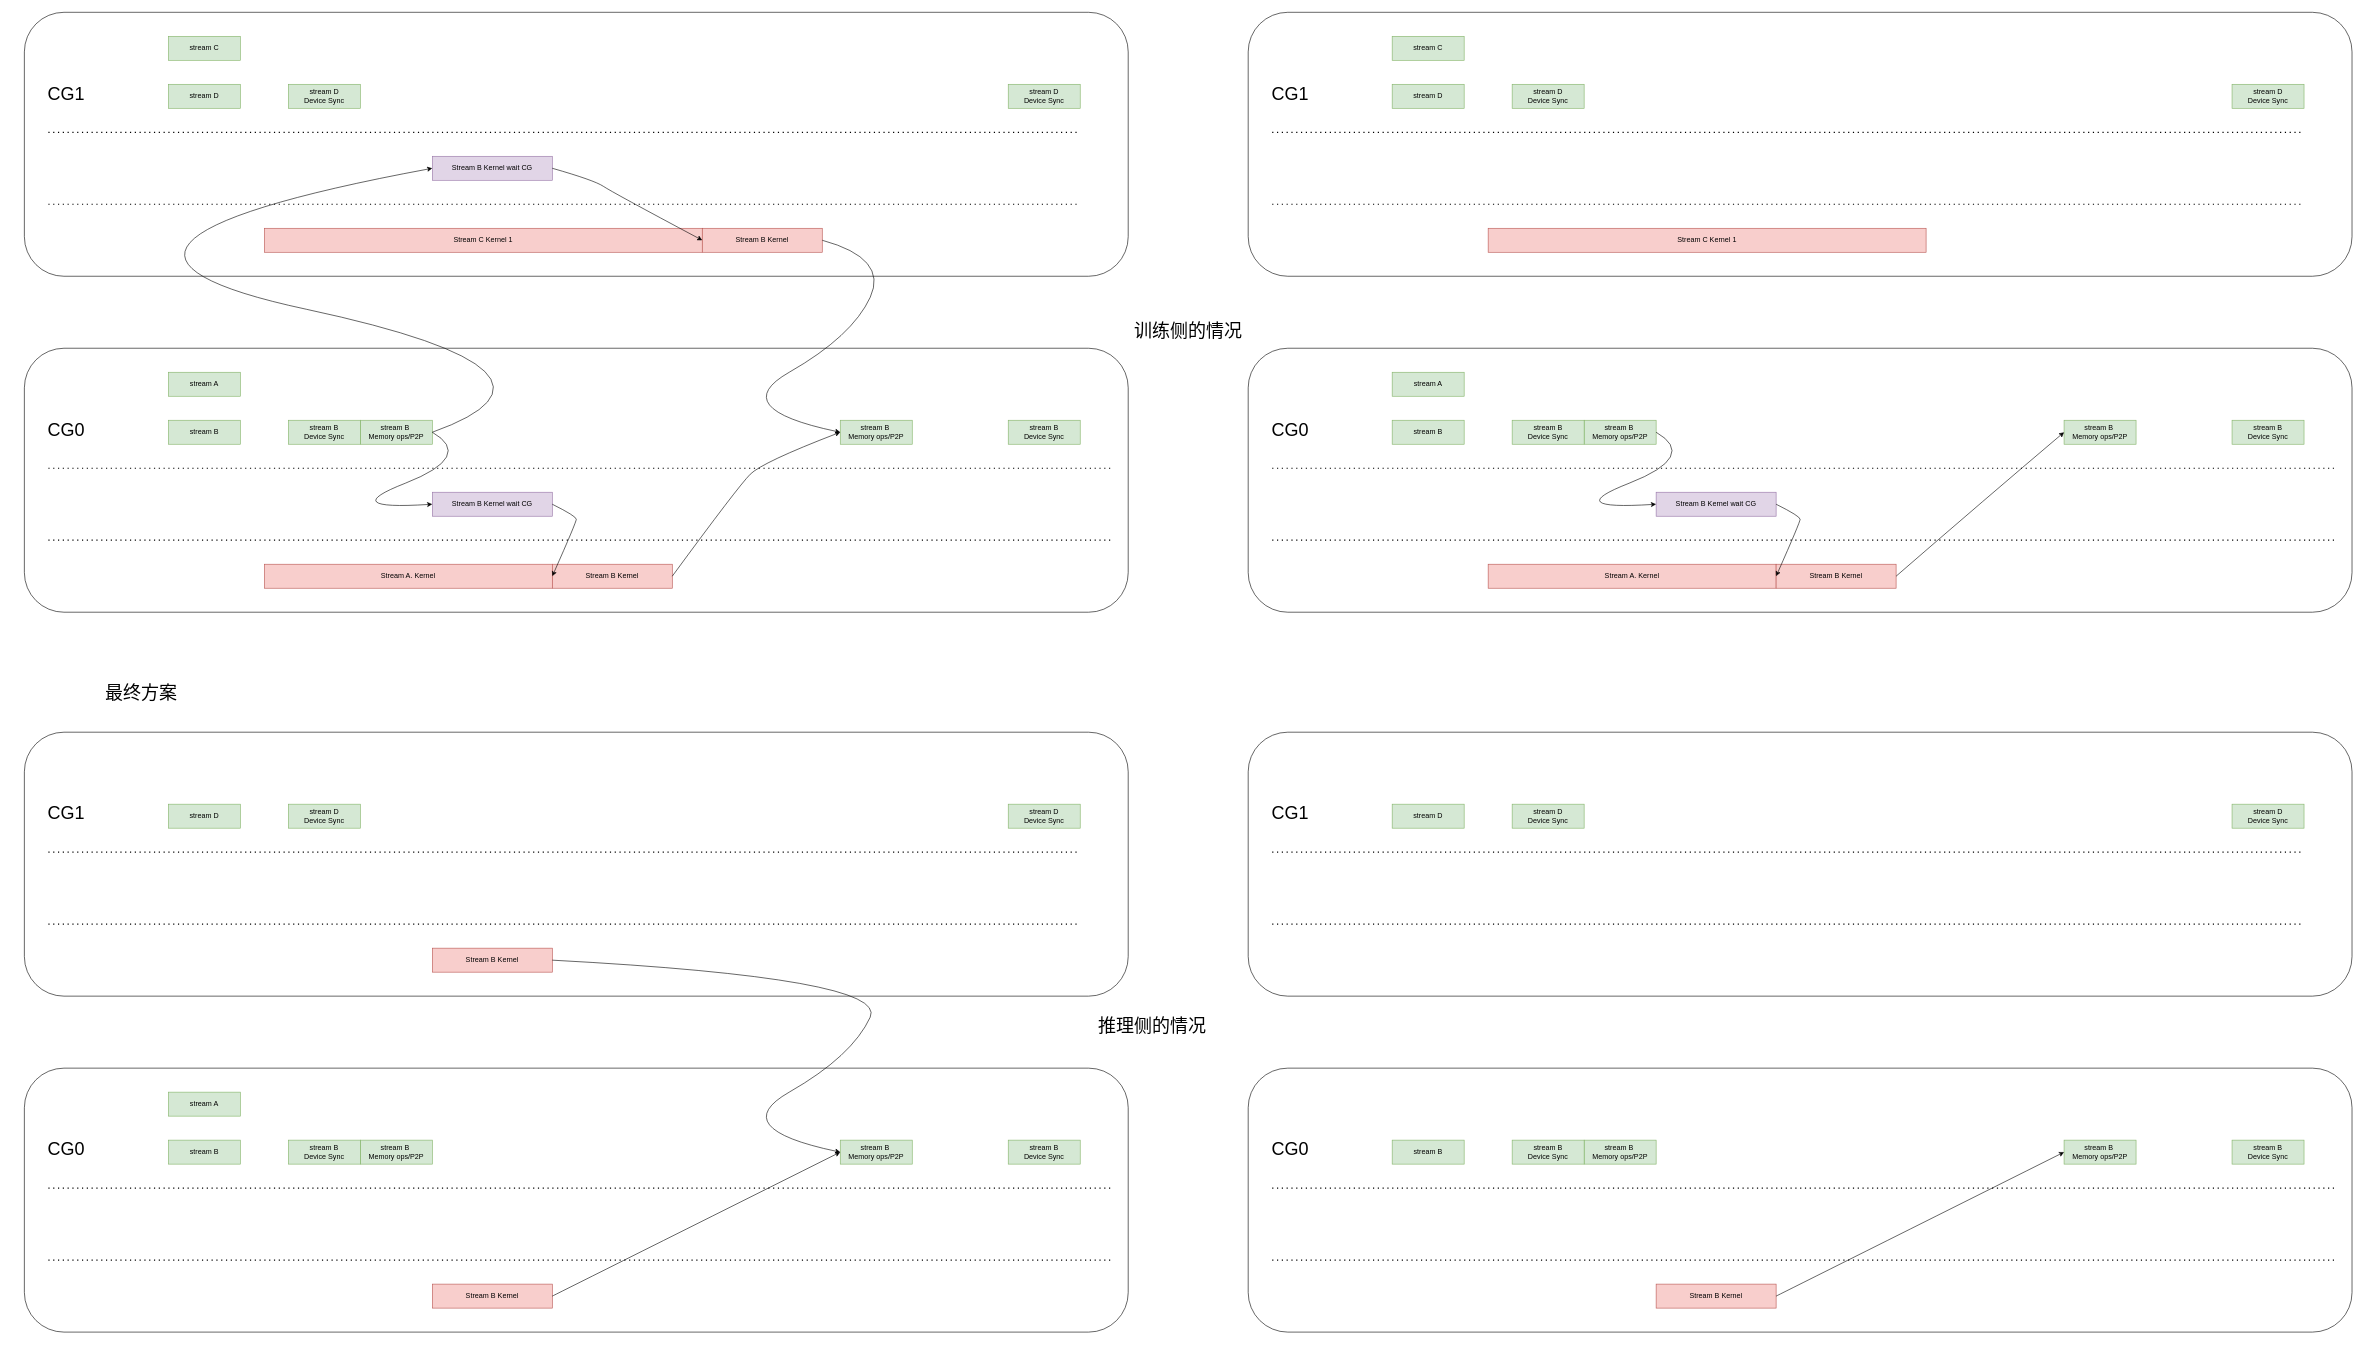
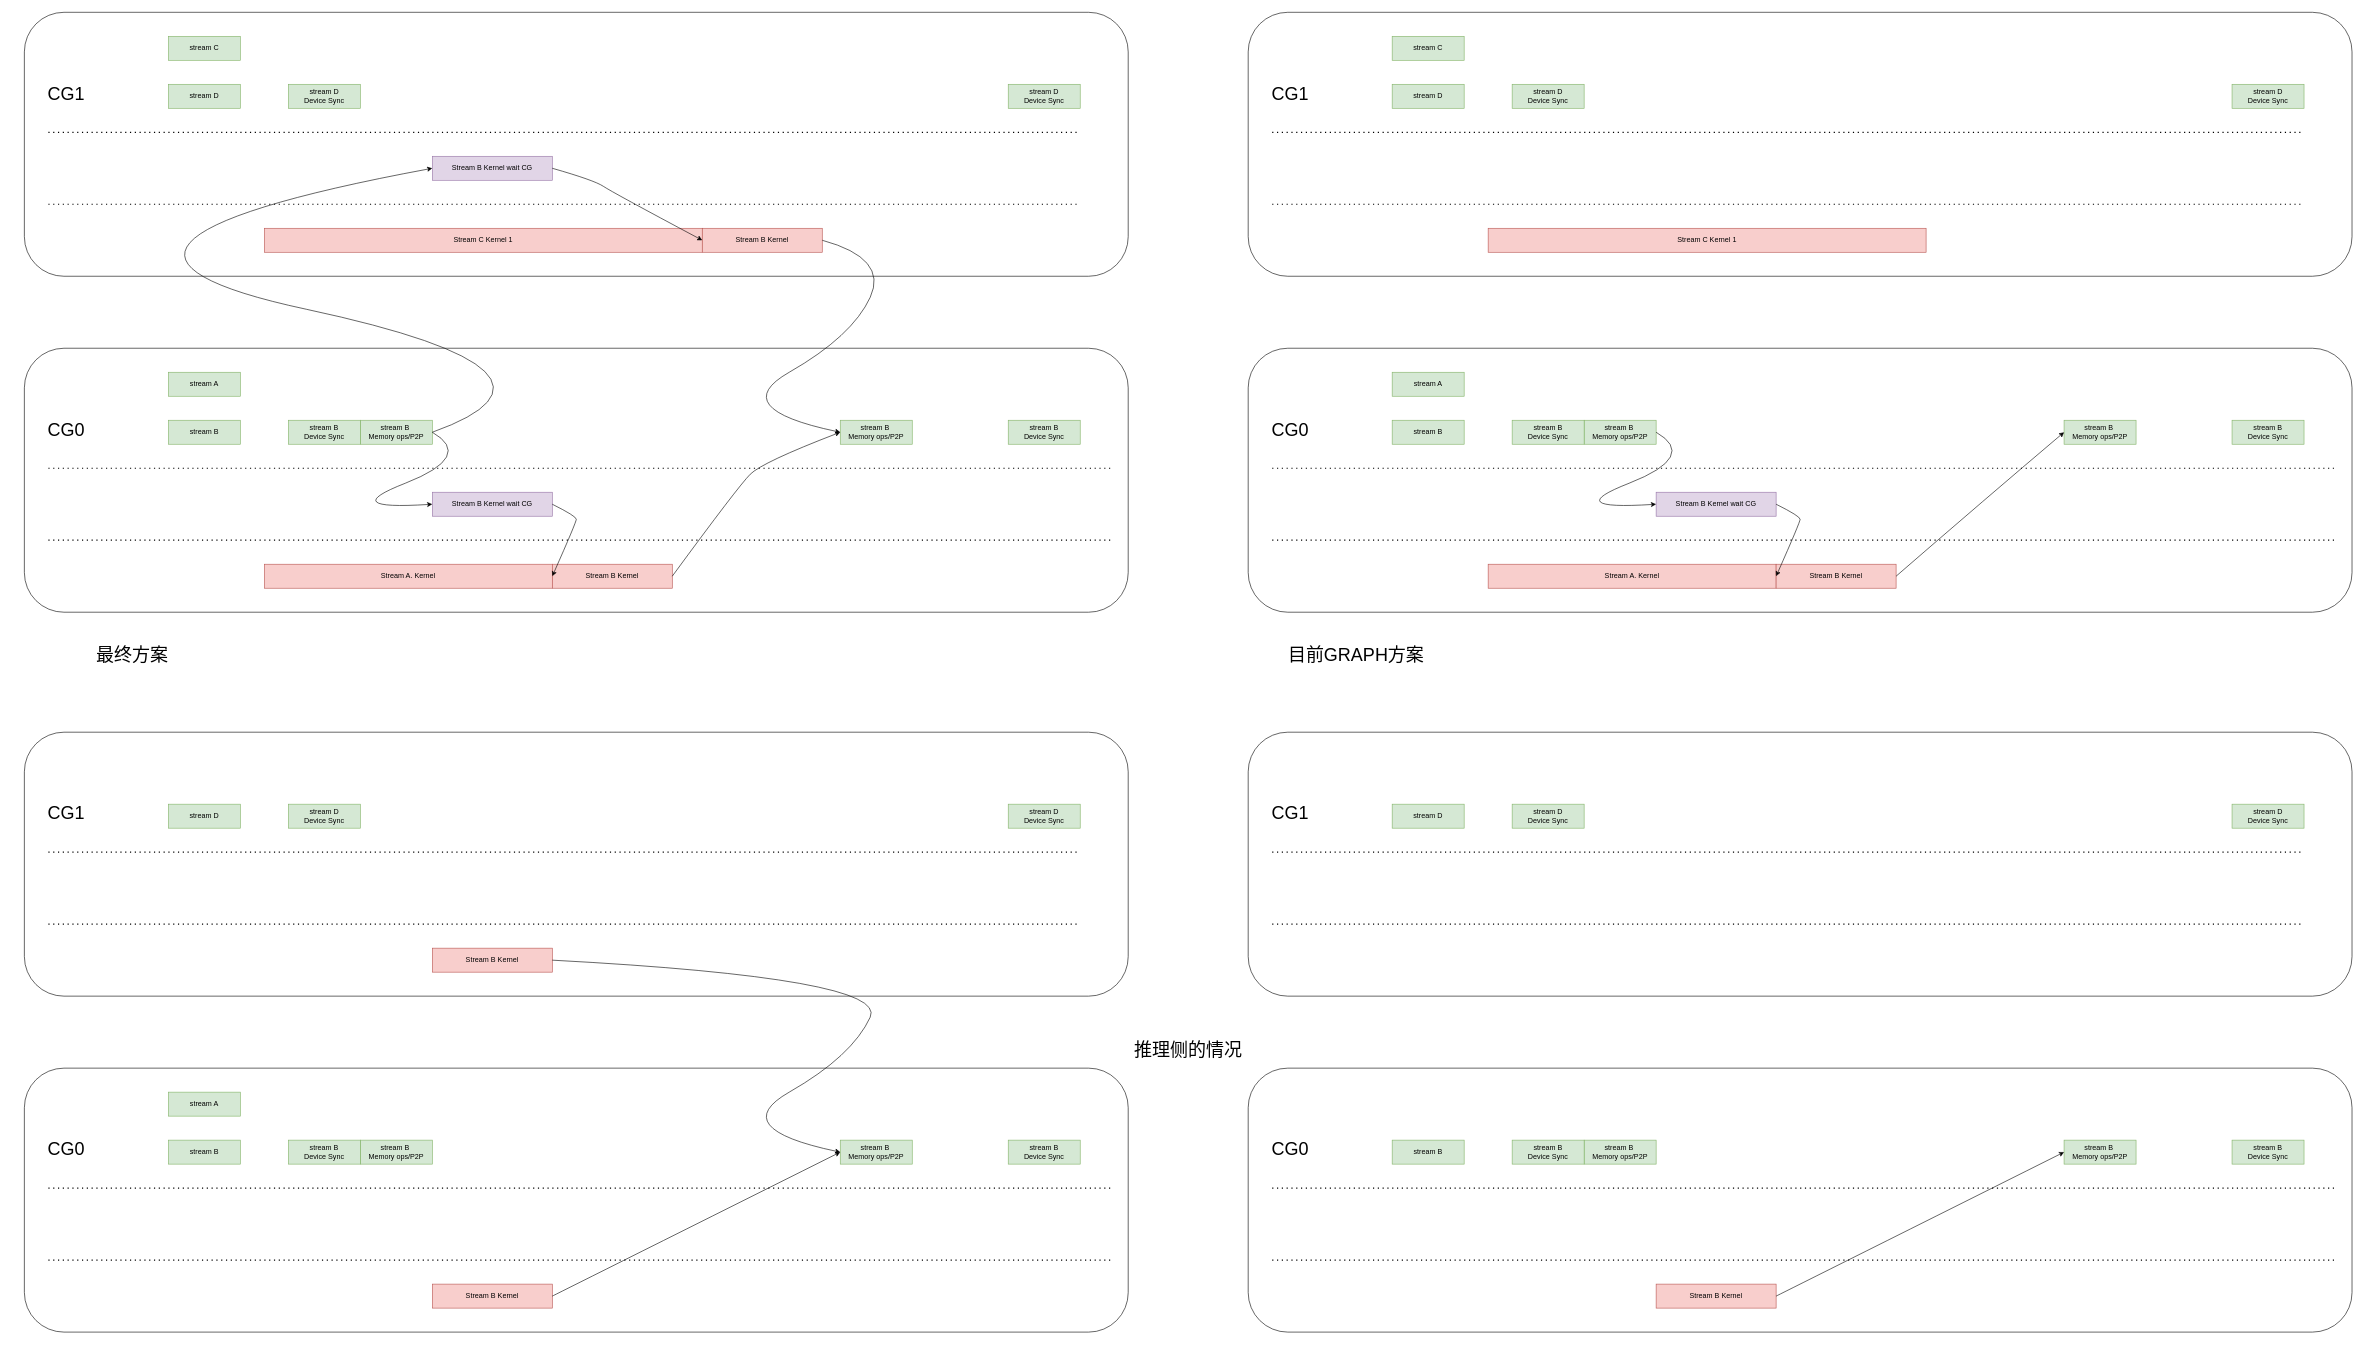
(1188, 330) -> none
none -> (1356, 654)
(141, 693) -> (132, 654)
(1152, 1026) -> (1188, 1050)
